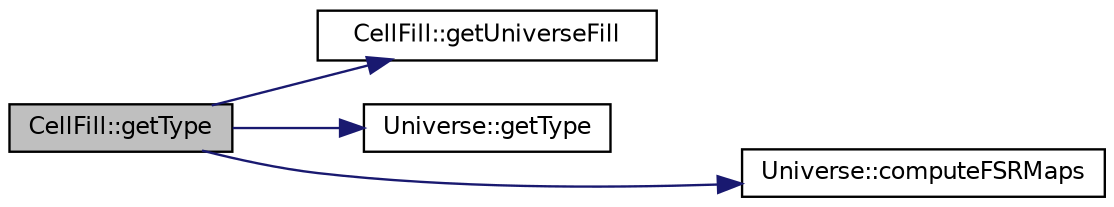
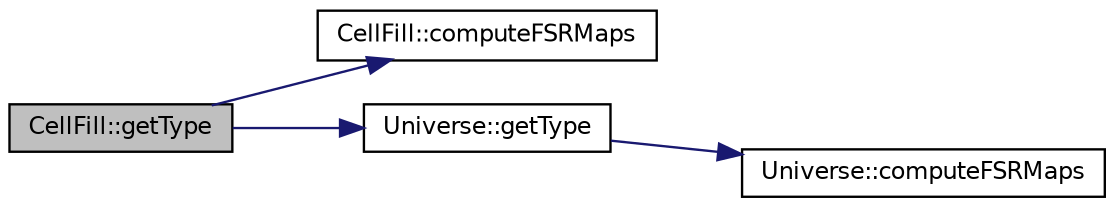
(487, 36) -> (487, 36)
(459, 184) -> (664, 146)
